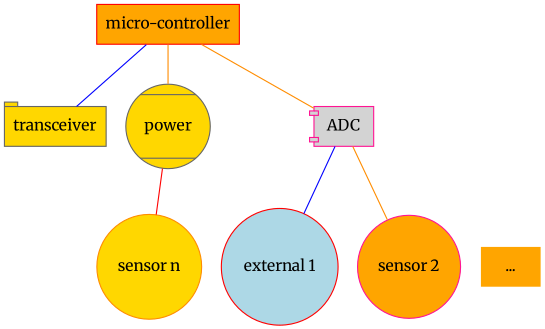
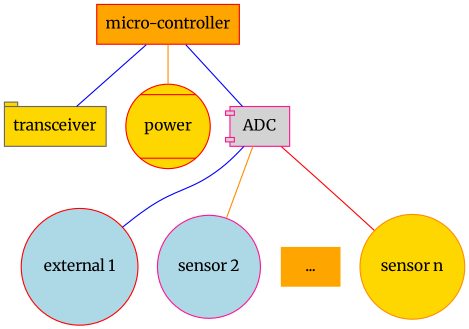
(258, 76) -> (214, 76)
(168, 126) -> (168, 126)
(159, 192) -> (328, 188)
(409, 267) -> (209, 267)
